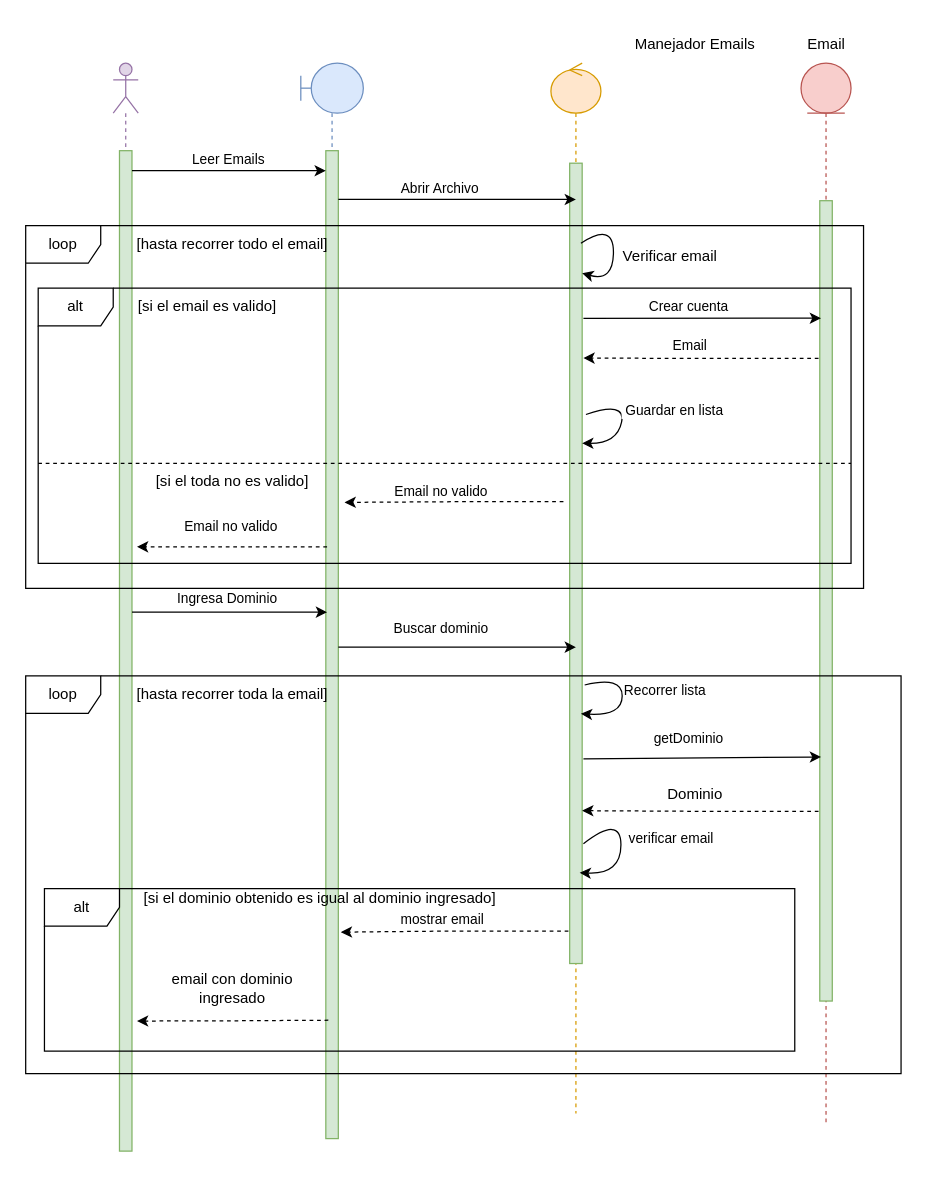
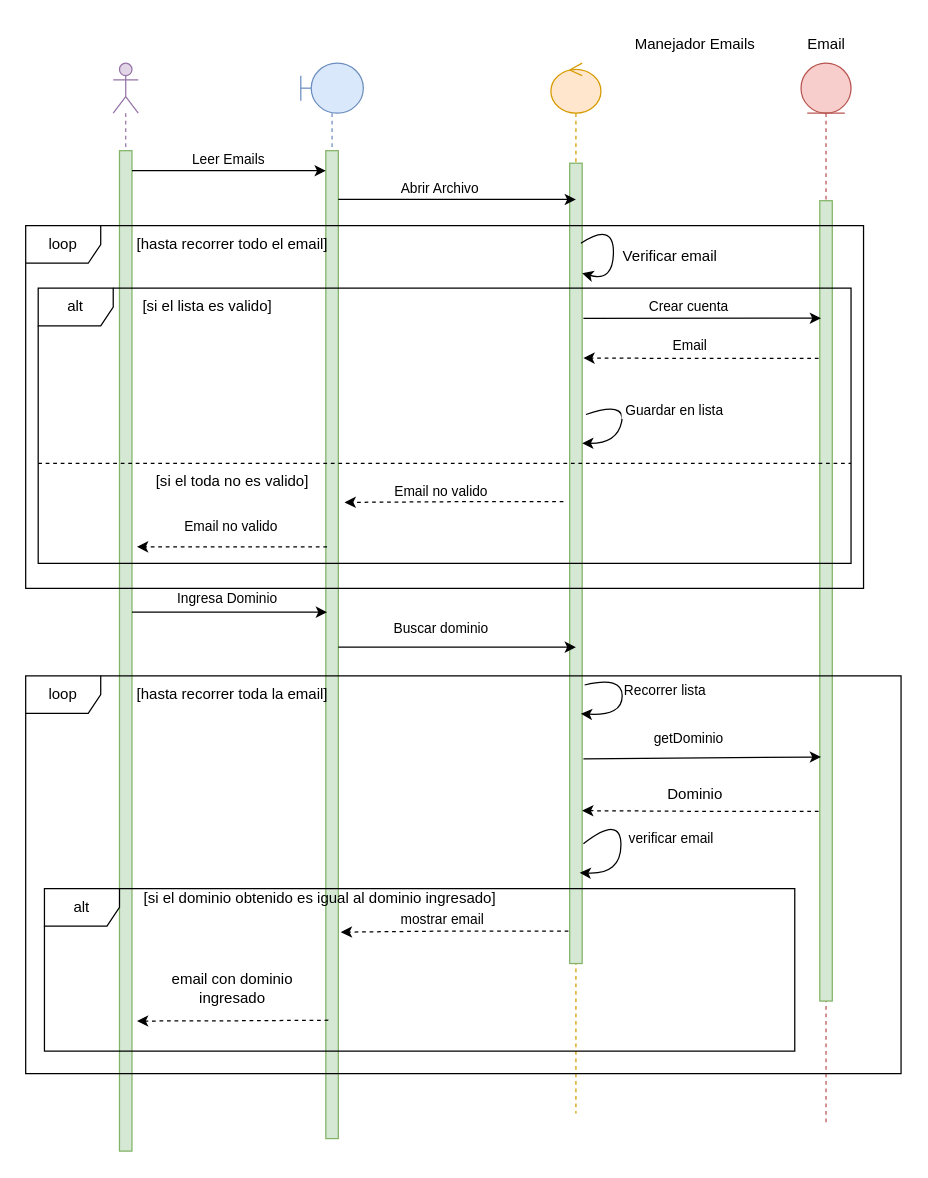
(208, 307) -> (208, 307)
